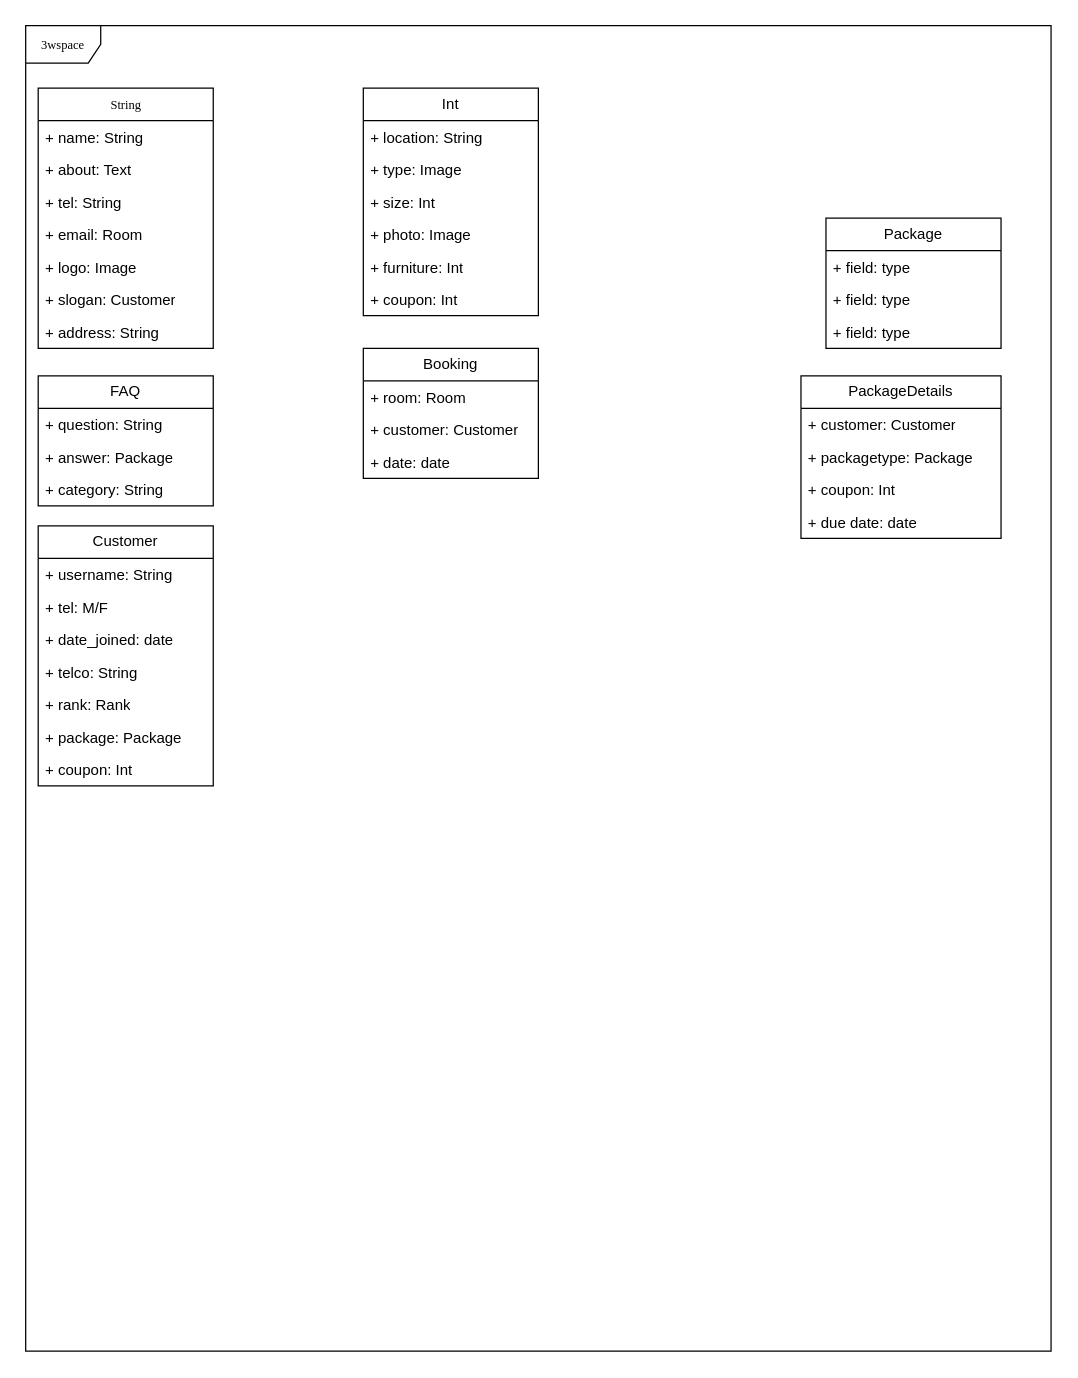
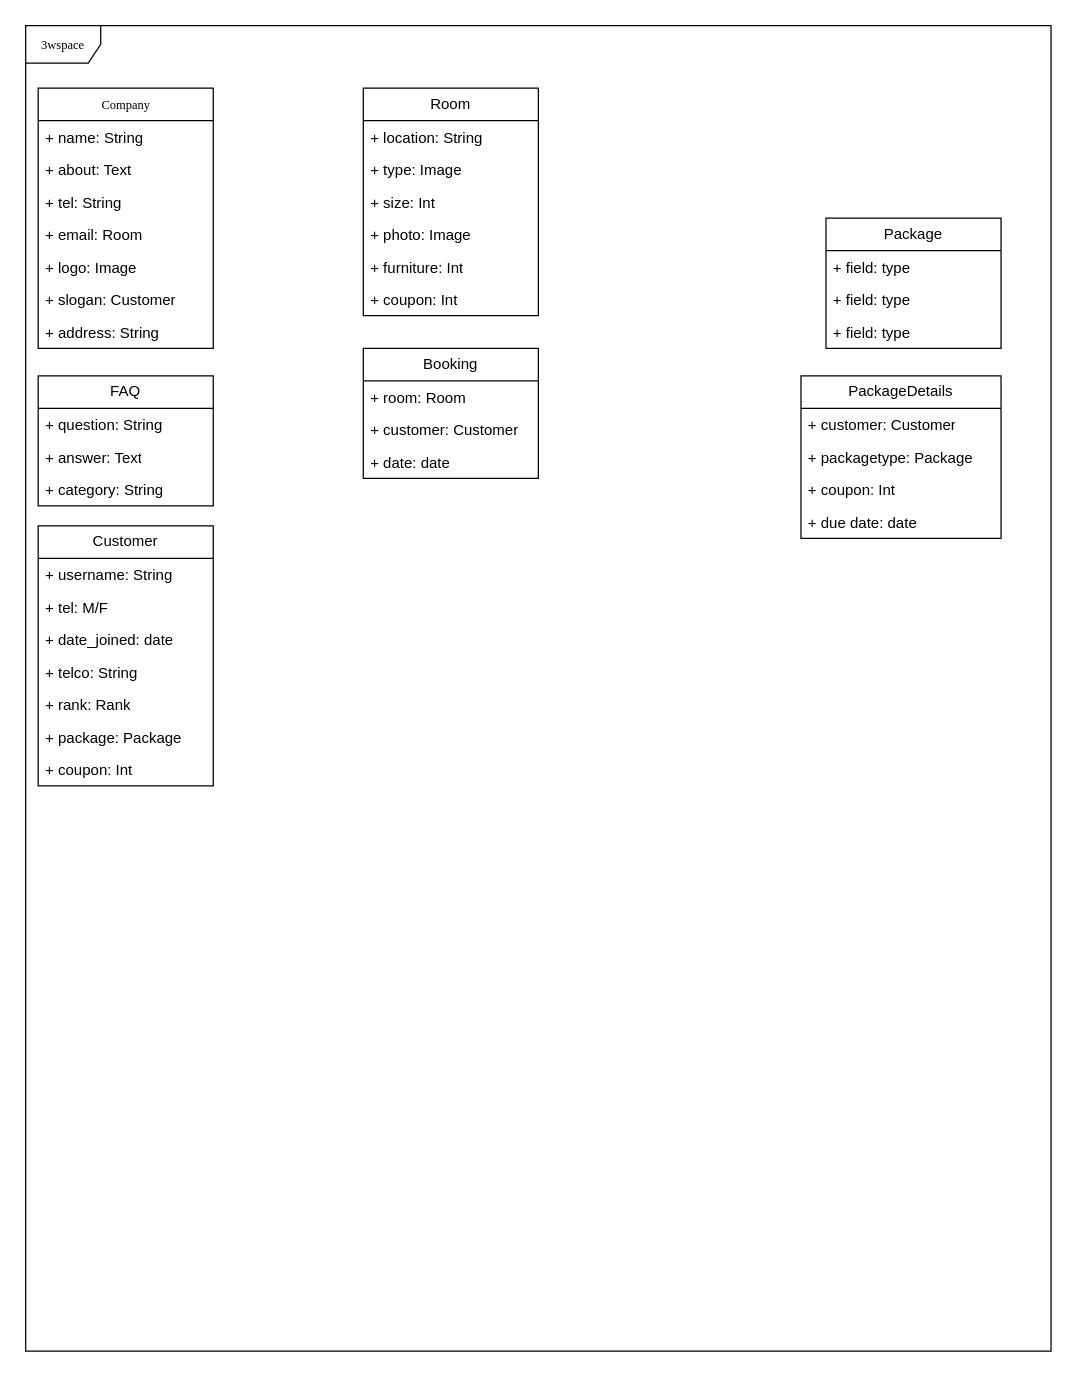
(126, 104) -> (126, 104)
(451, 104) -> (451, 104)
(111, 458) -> (99, 458)
